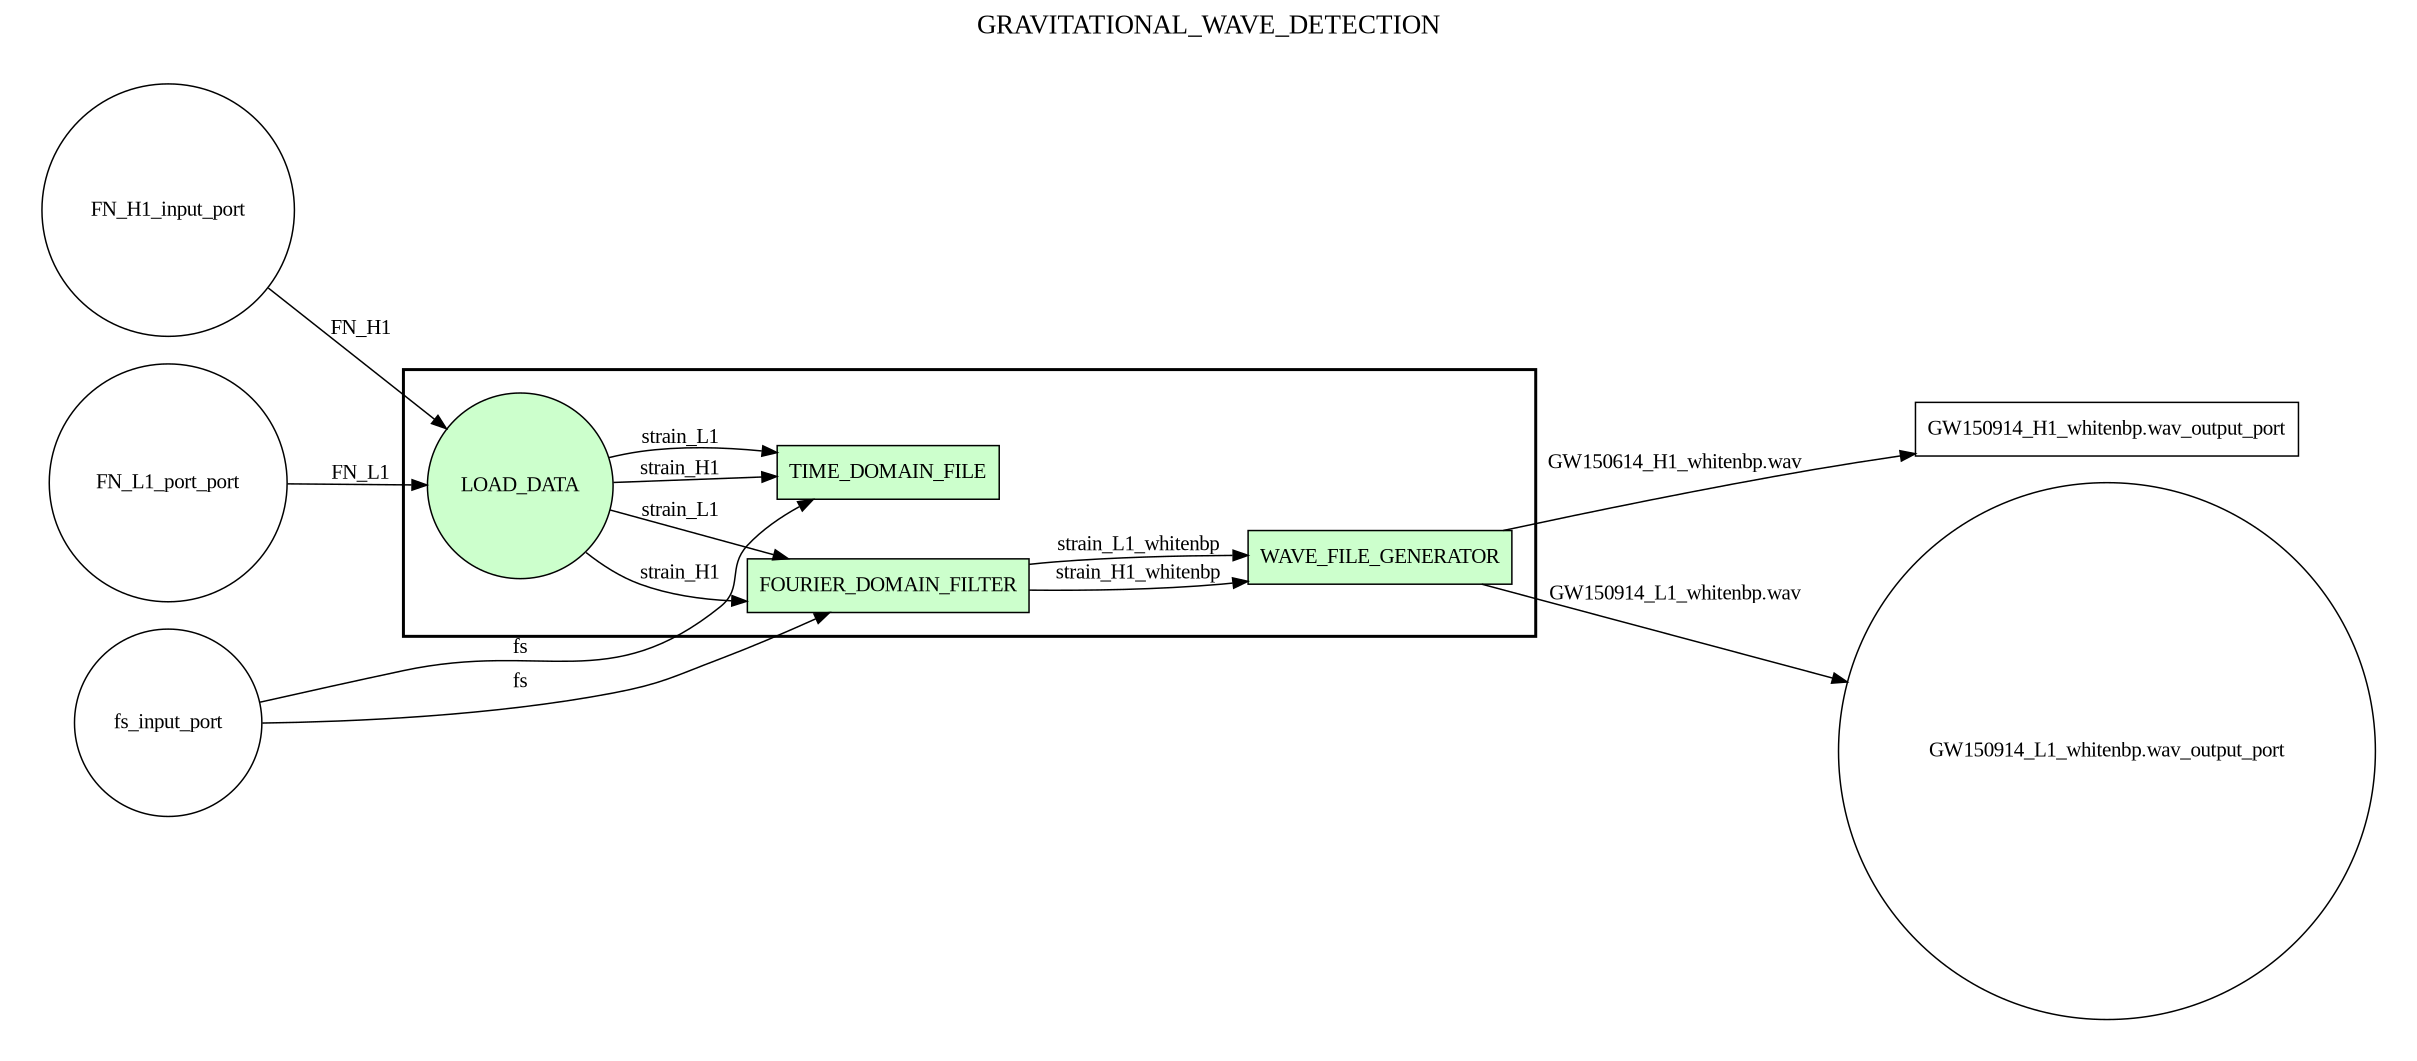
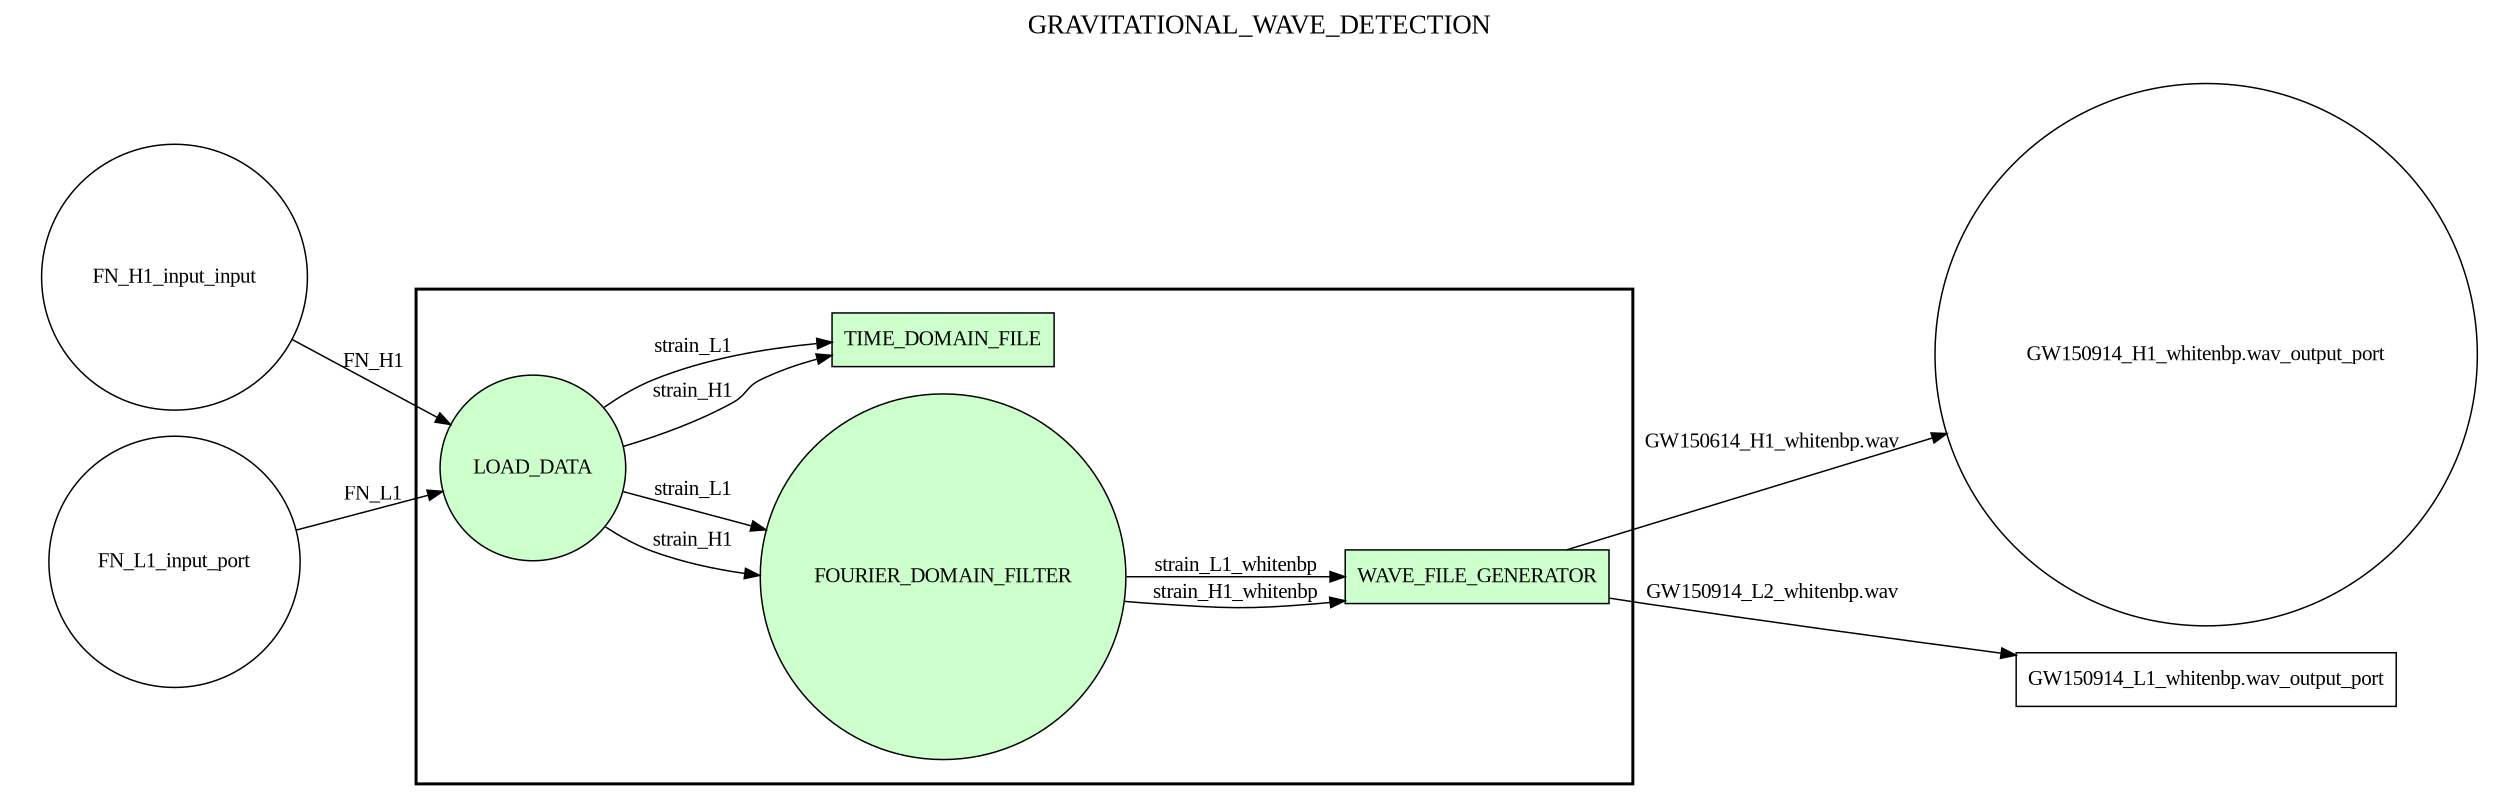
(168, 210) -> (175, 277)
(2107, 429) -> (2206, 355)
(168, 483) -> (175, 562)
(888, 586) -> (943, 577)
(1675, 594) -> (1772, 592)
(168, 723) -> none
(2107, 751) -> (2206, 680)
